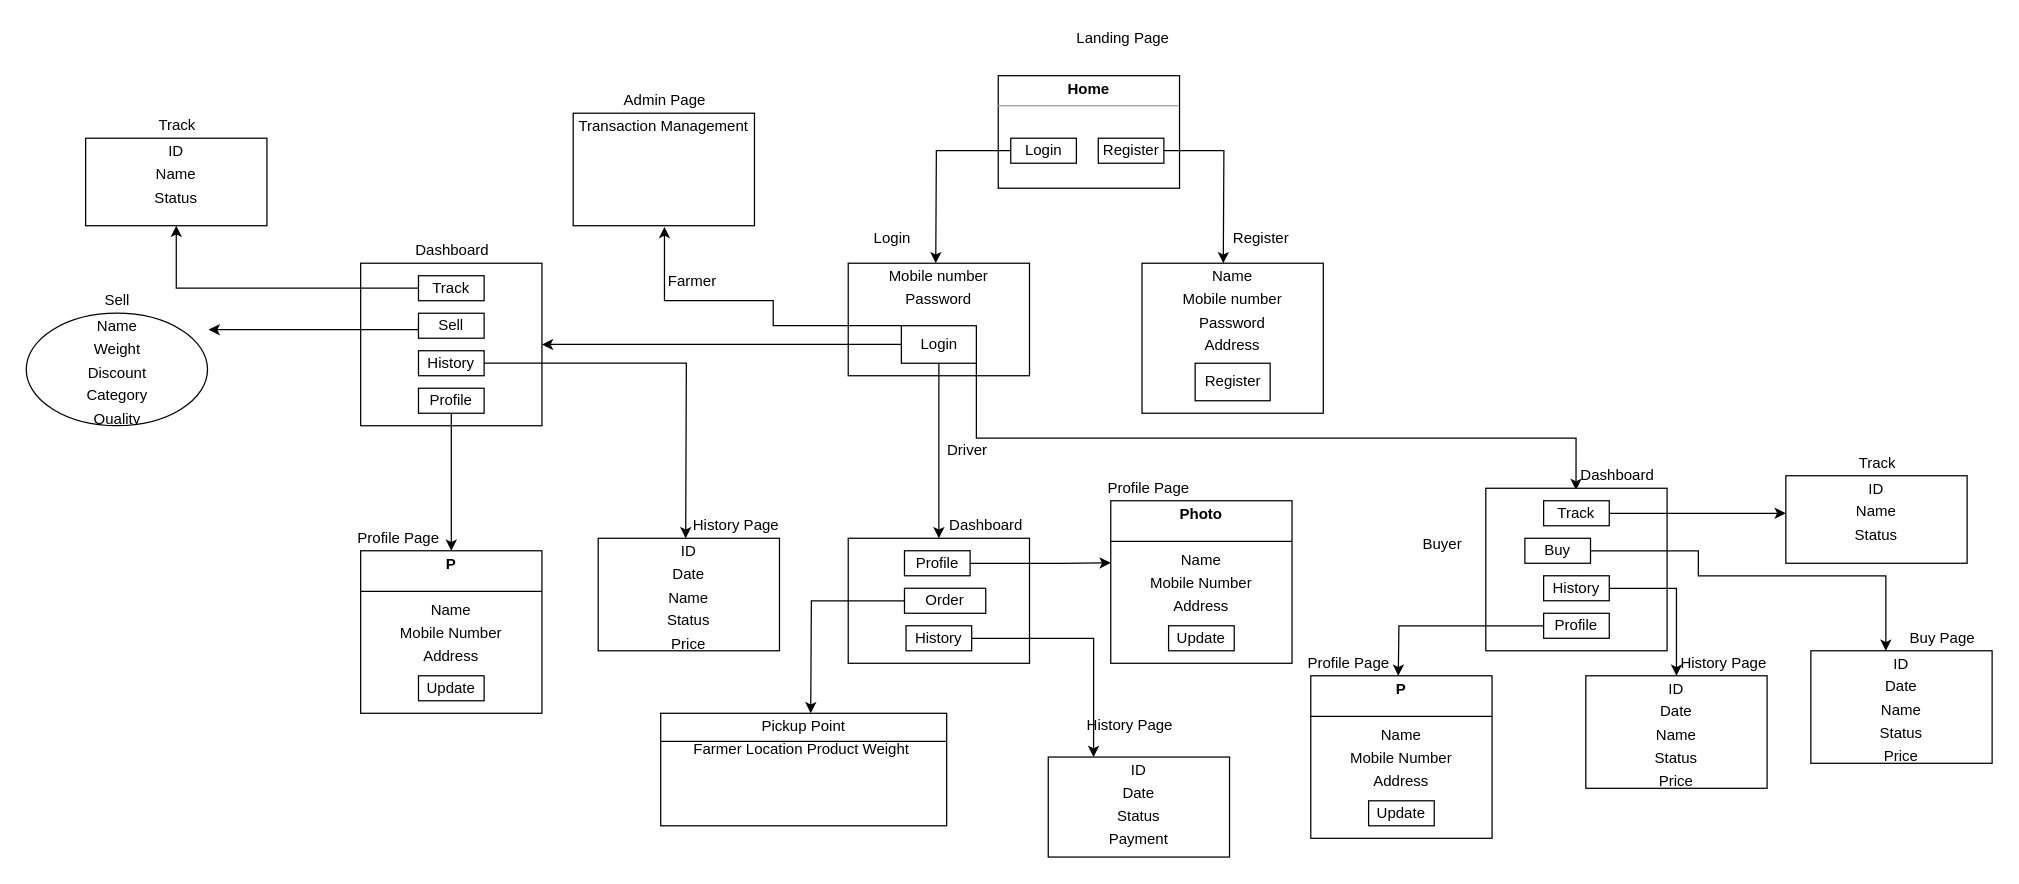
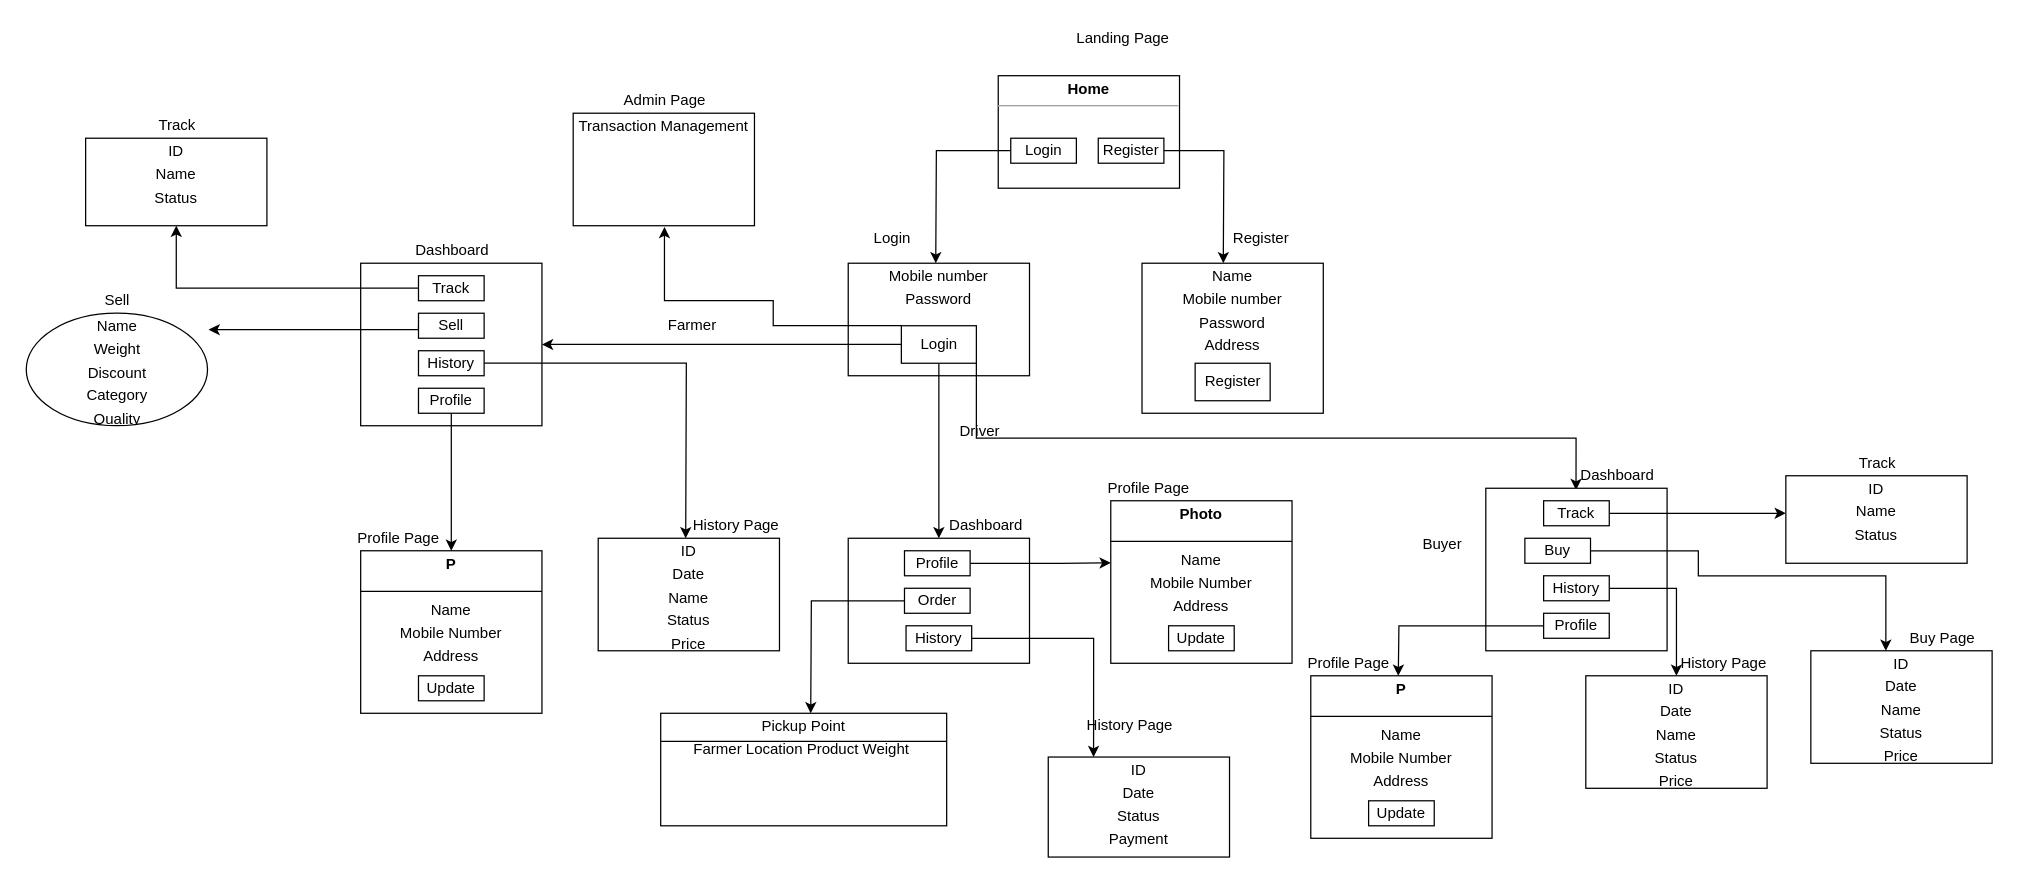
(692, 282) -> (692, 326)
(967, 451) -> (979, 432)
(945, 601) -> (937, 601)
